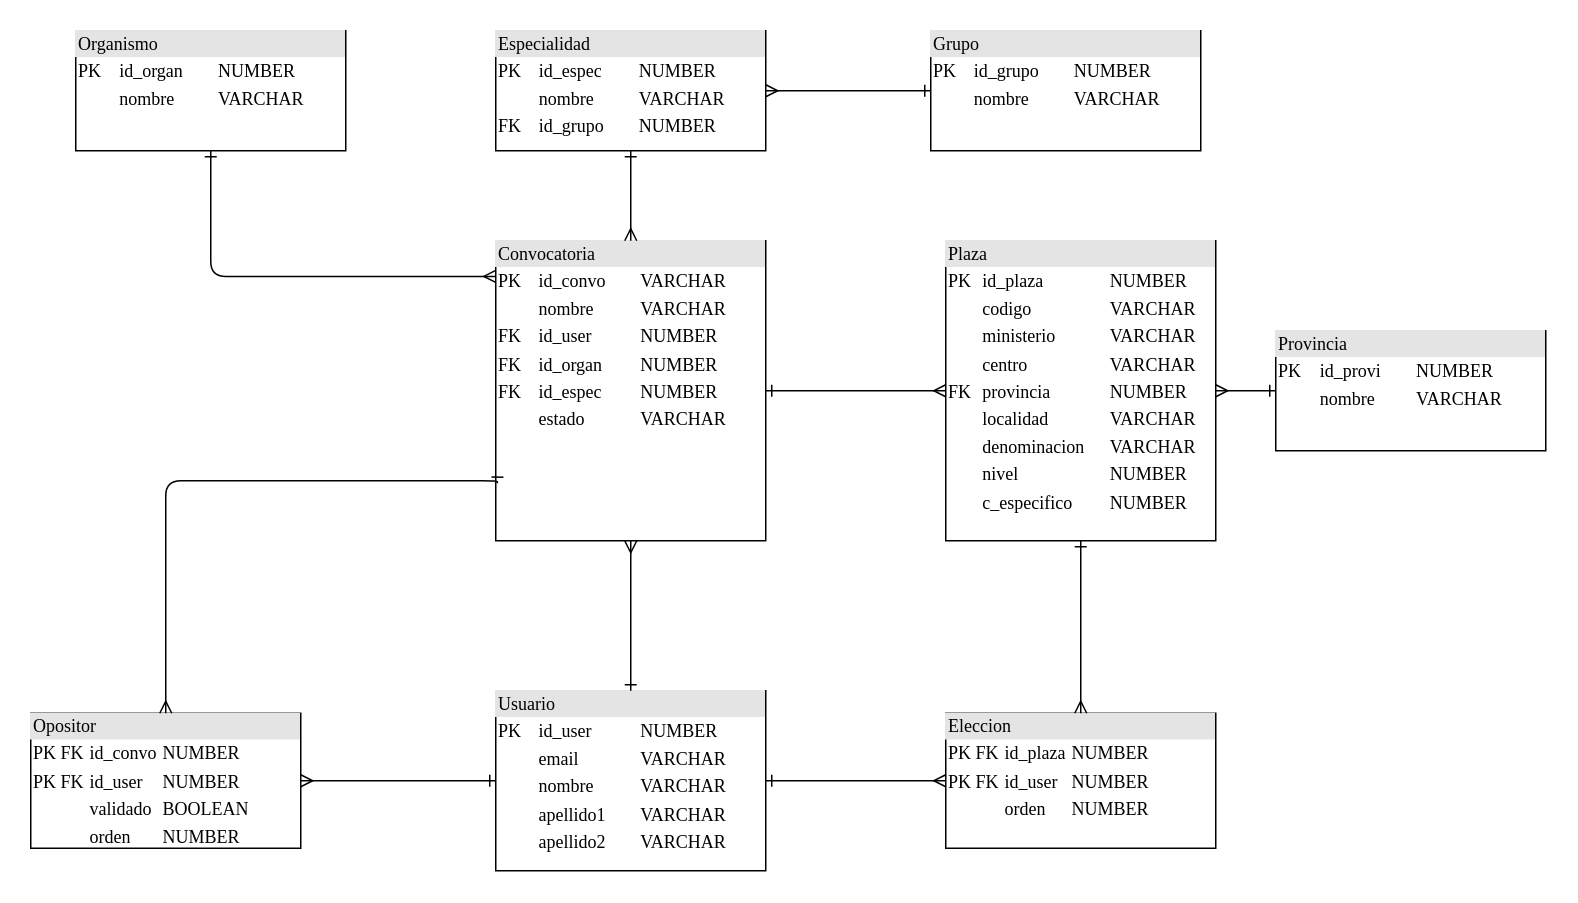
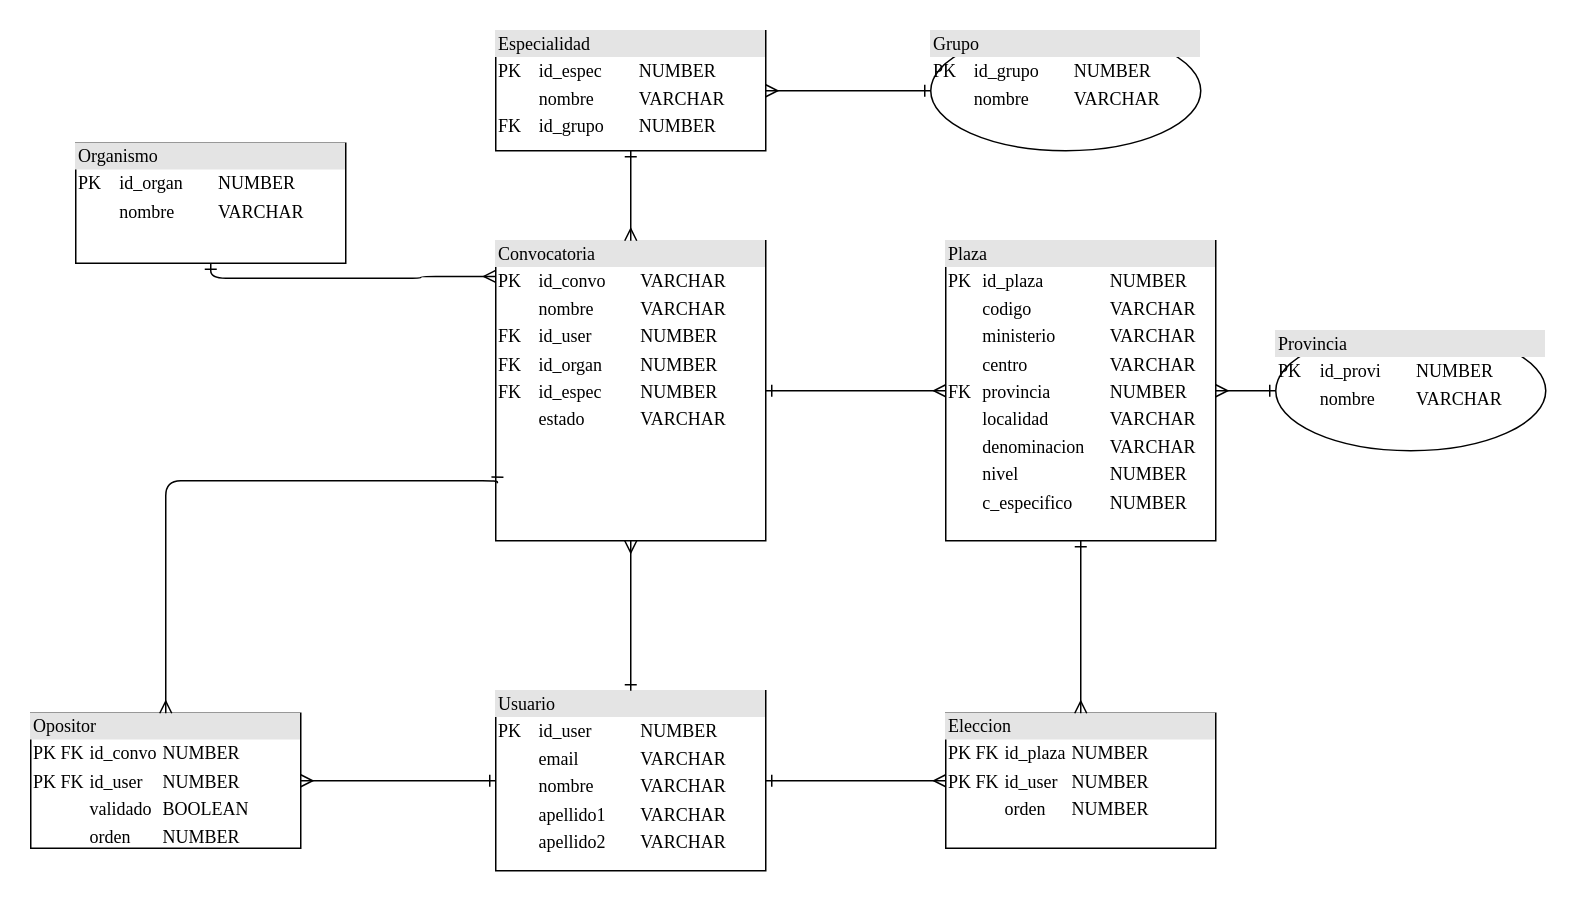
(211, 91) -> (211, 203)
(1066, 91) -> (1066, 91)
(1411, 391) -> (1411, 391)
